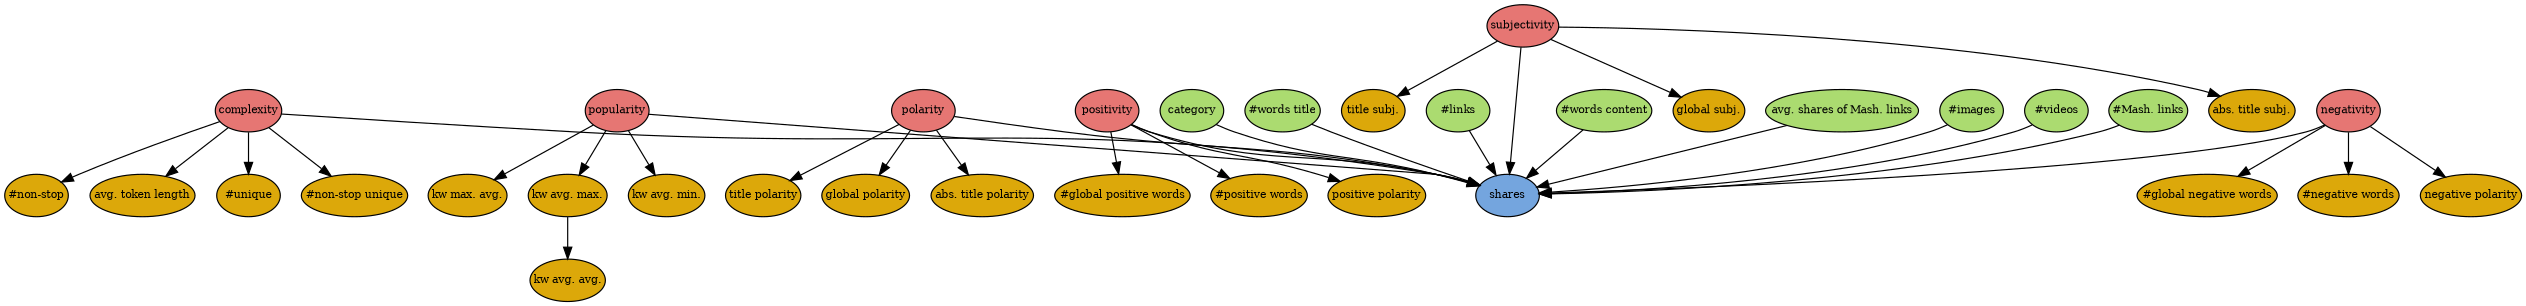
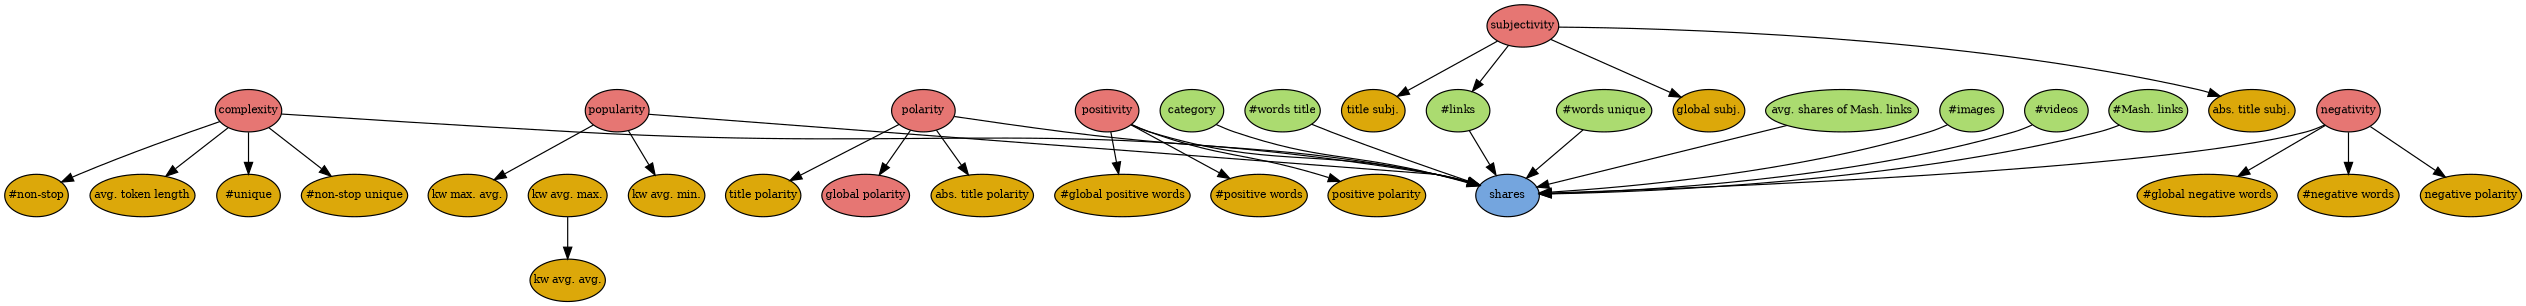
(1516, 105) -> (1494, 64)
(1604, 111) -> (1604, 111)
(596, 148) -> none
(866, 196) -> (866, 196)
